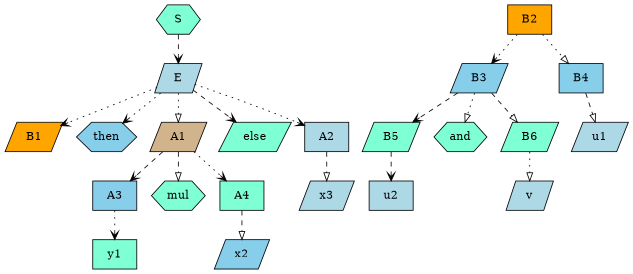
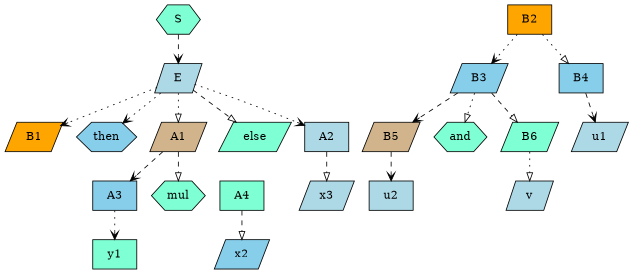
(211, 104) -> (211, 104)
(589, 104) -> (589, 104)
(391, 137) -> (391, 137)
(207, 164) -> none
